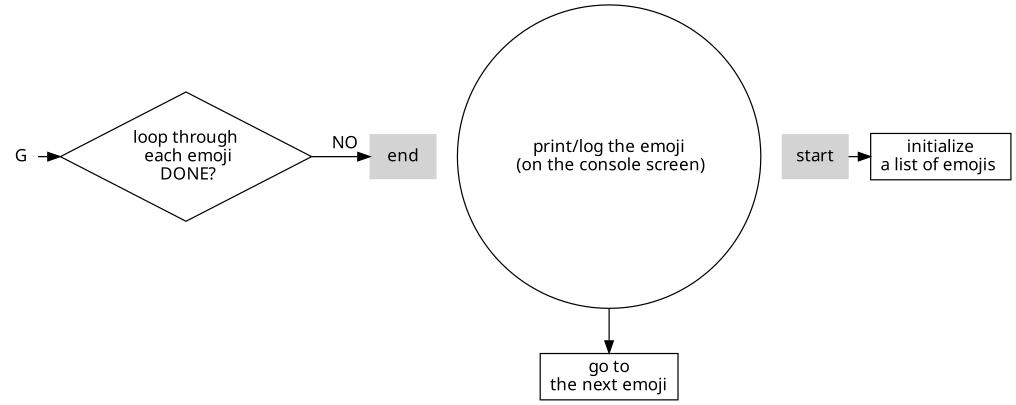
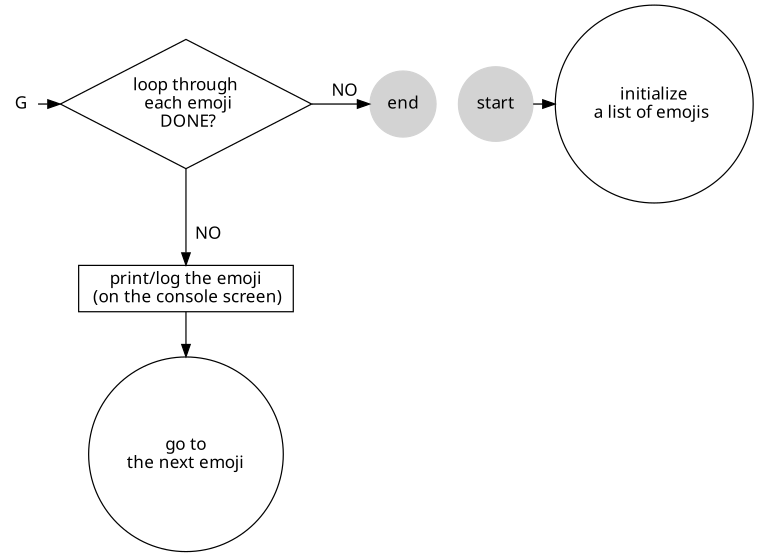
(403, 157) -> (403, 104)
(609, 157) -> (186, 289)
(815, 157) -> (496, 104)
(941, 157) -> (654, 104)
none -> (186, 211)
(609, 377) -> (186, 454)
